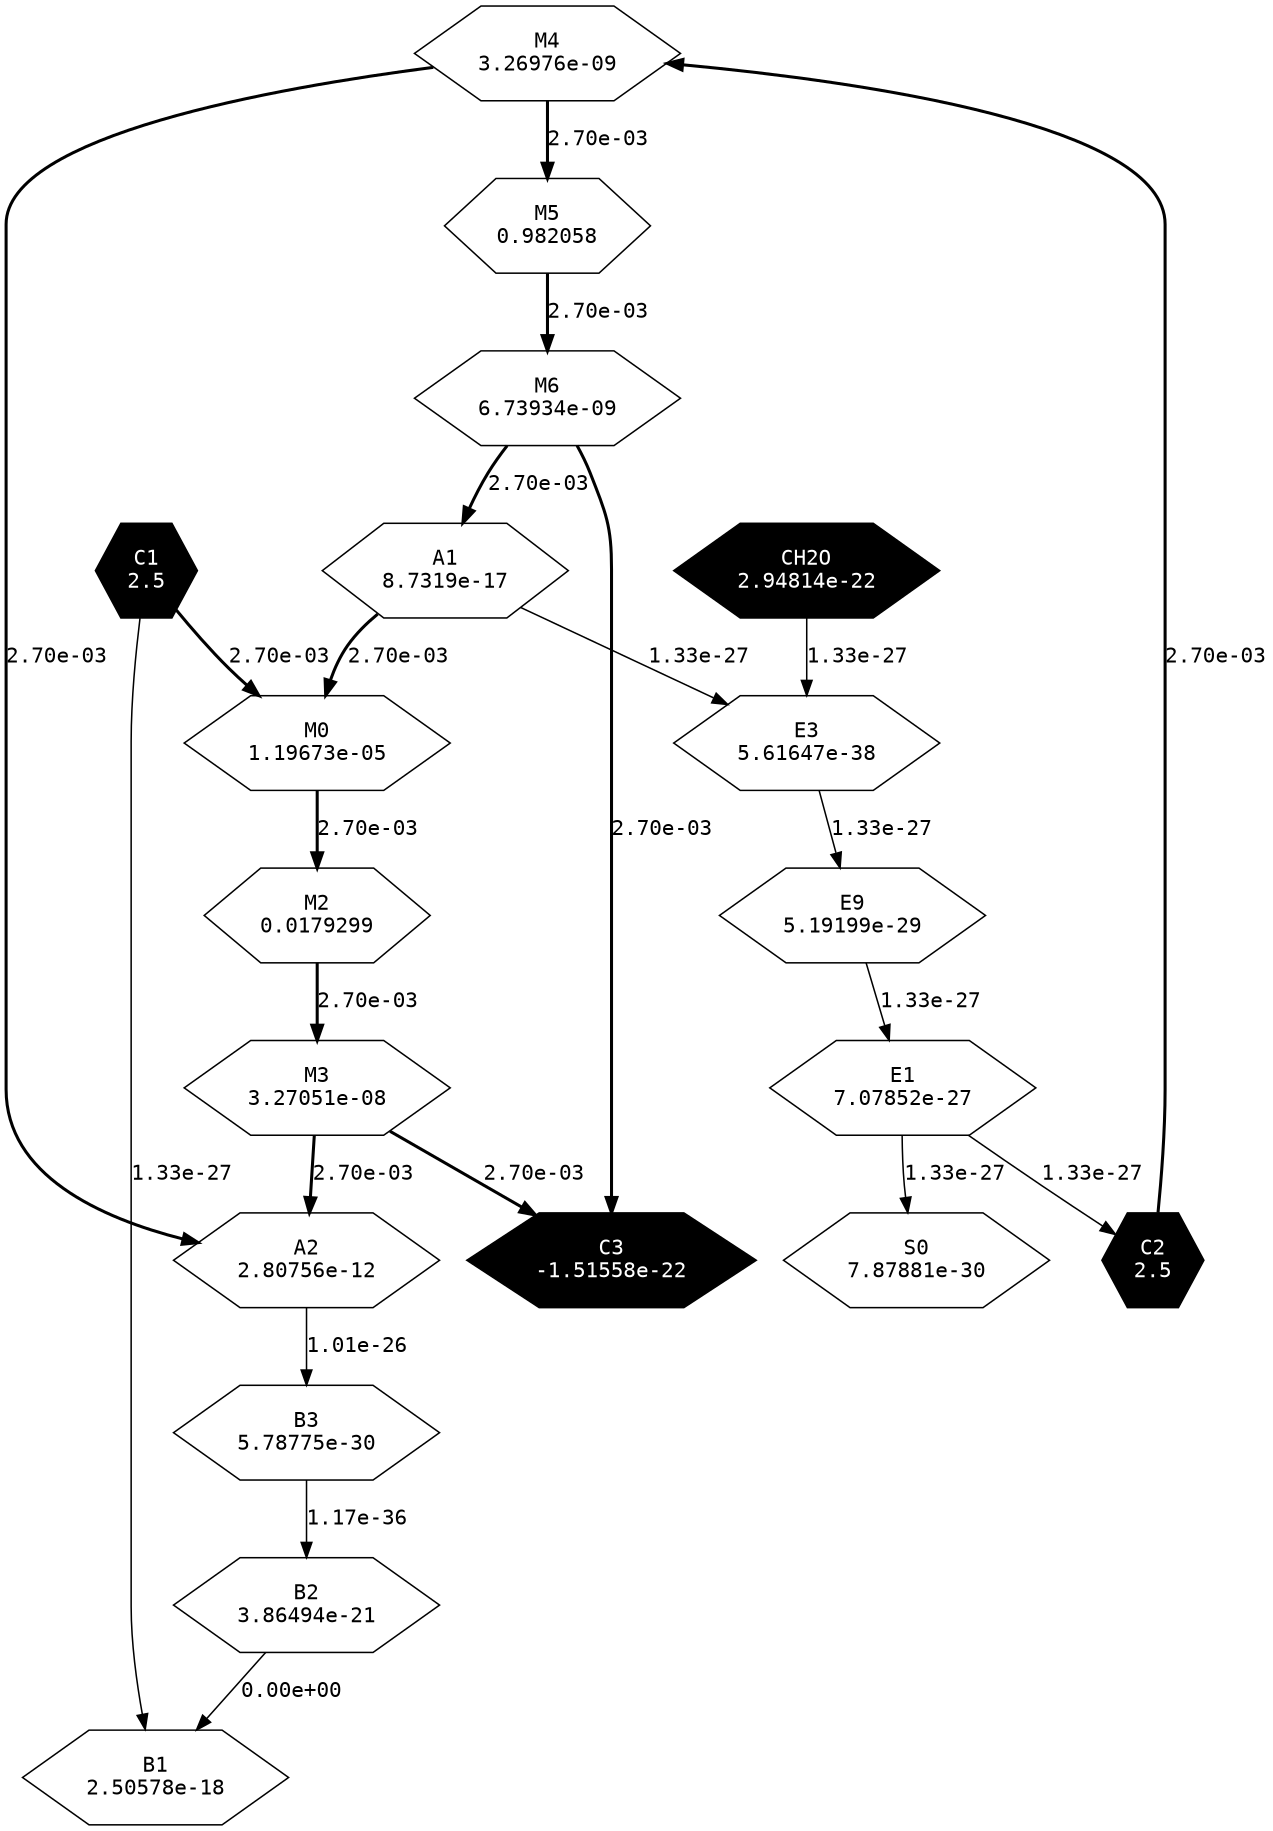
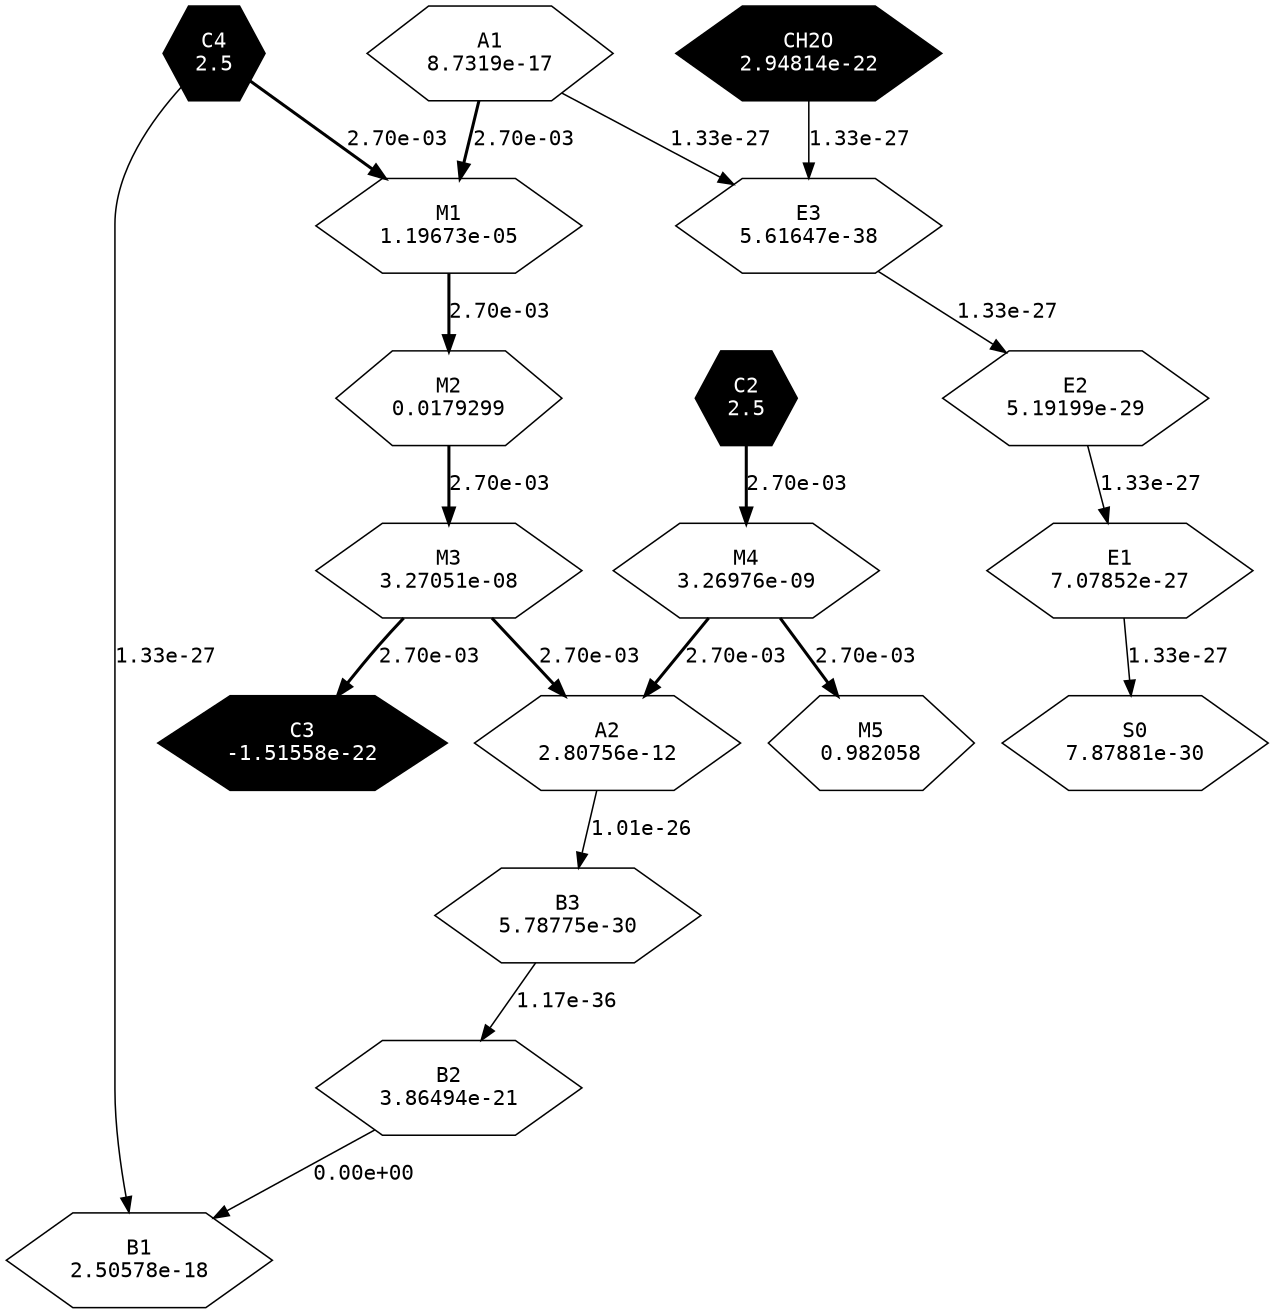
(547, 398) -> none
(146, 571) -> (214, 53)
(317, 743) -> (449, 226)
(852, 915) -> (1076, 398)
(1035, 1181) -> none
